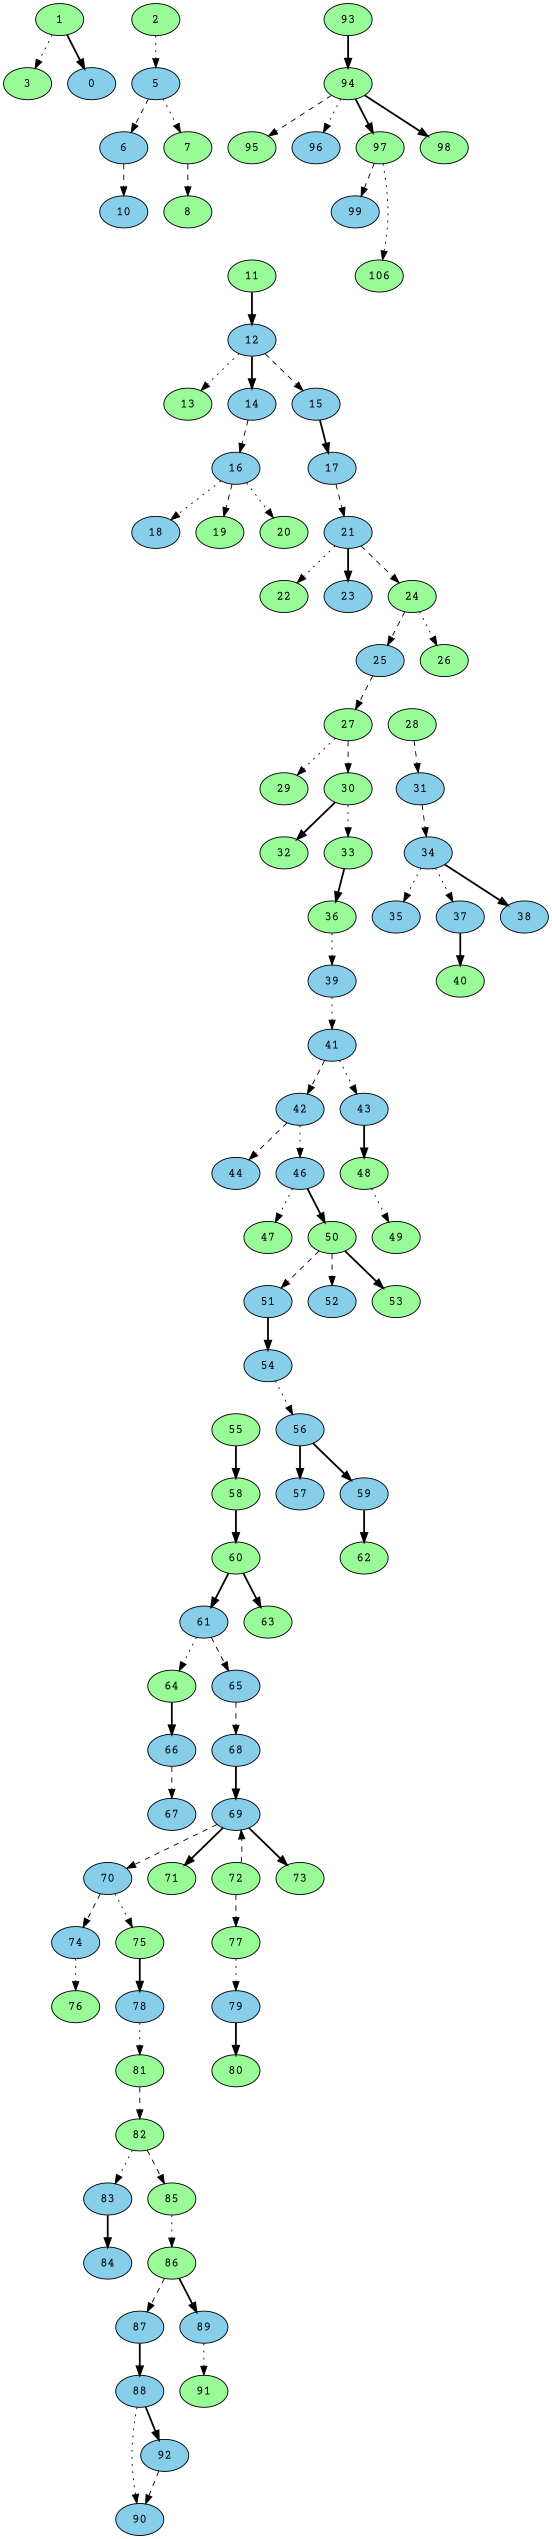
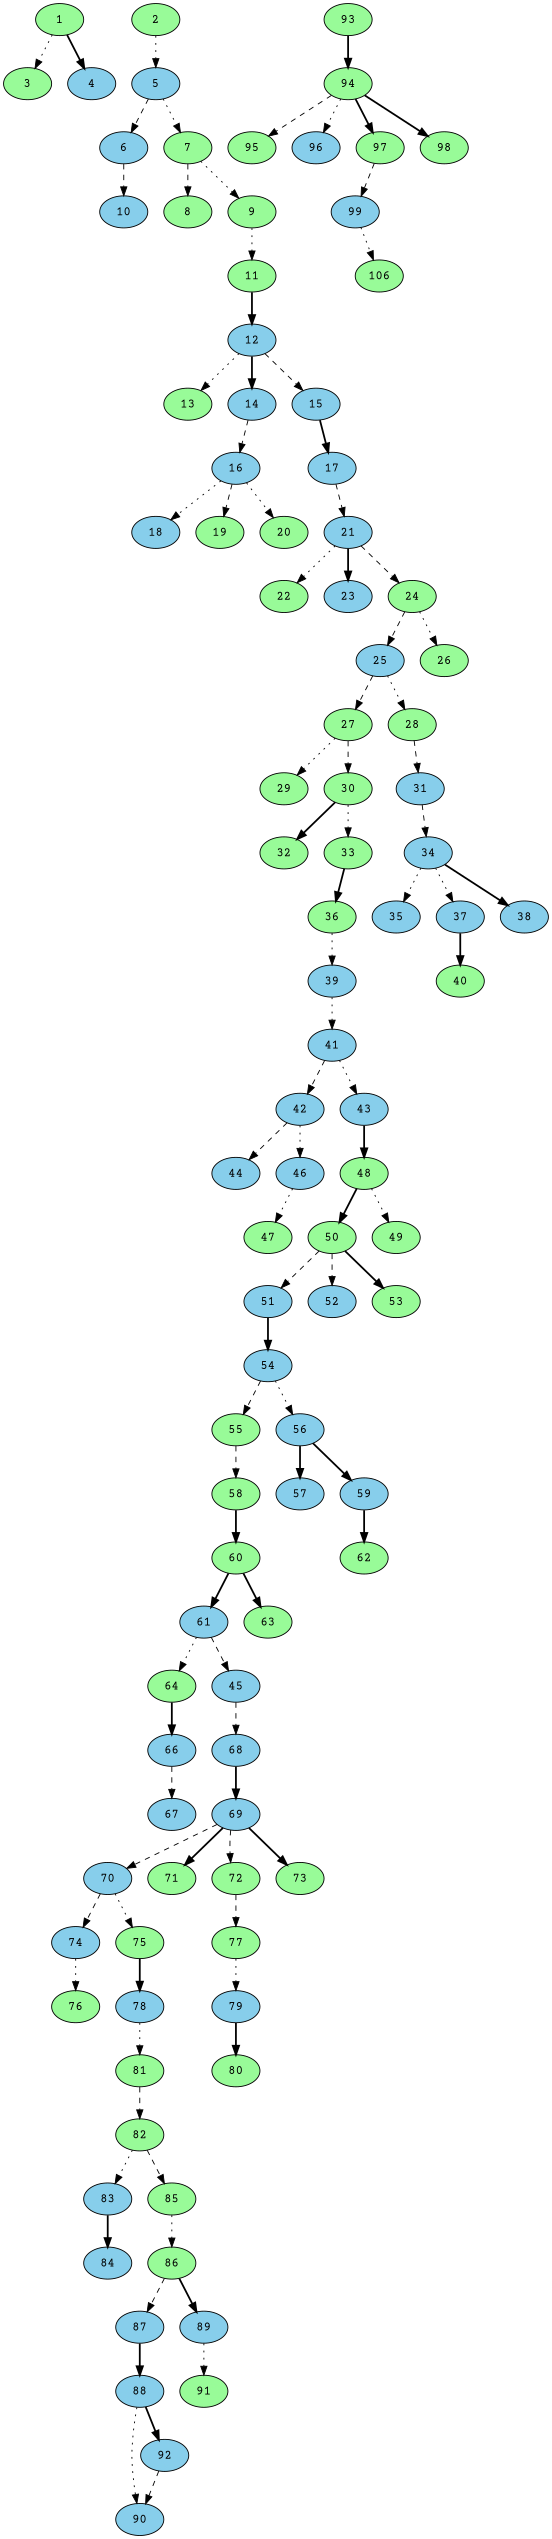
(92, 84) -> (92, 84)
(388, 207) -> (366, 240)
none -> (252, 212)
none -> (394, 689)
(314, 1201) -> (350, 1201)
none -> (254, 1394)
(236, 1457) -> (236, 1457)
(236, 1686) -> (236, 1686)
(242, 1851) -> (230, 1842)
